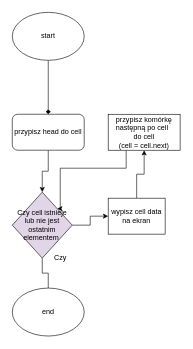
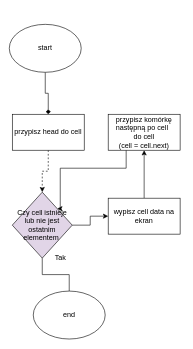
(48, 36) -> (45, 48)
(48, 132) -> (48, 132)
(47, 171) -> (47, 171)
(137, 216) -> (144, 216)
(61, 258) -> (61, 258)
(48, 312) -> (69, 315)
